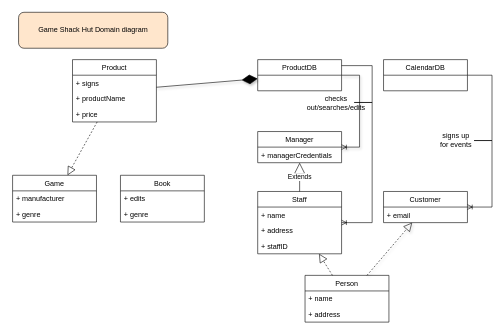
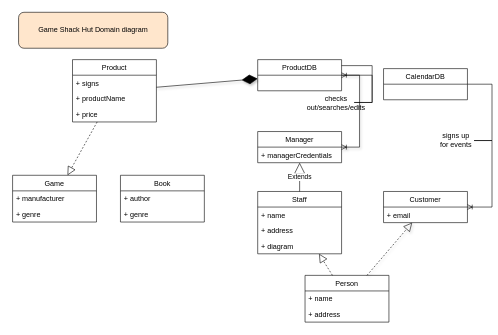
(426, 75) -> (426, 84)
(136, 199) -> (139, 199)
(359, 223) -> (366, 75)
(278, 247) -> (277, 247)
